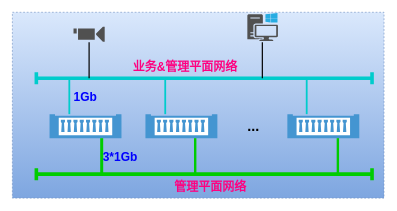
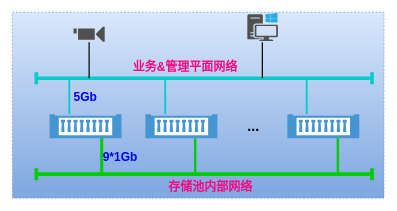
(86, 96) -> (86, 96)
(120, 156) -> (120, 156)
(211, 186) -> (211, 186)
